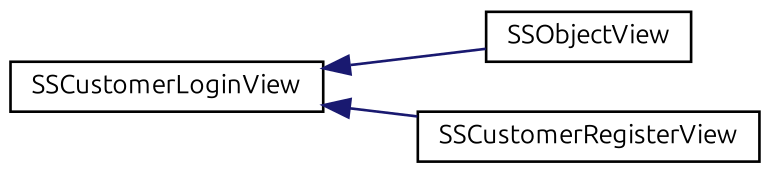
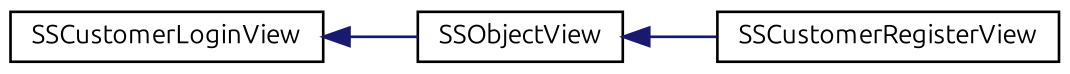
(383, 112) -> (683, 37)
